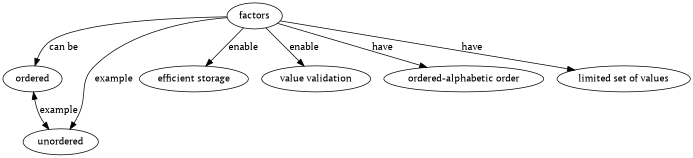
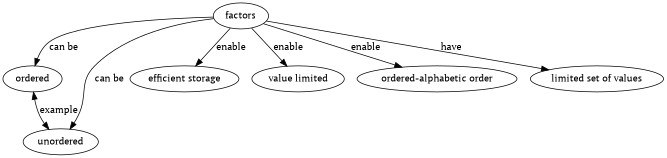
(382, 47) -> (366, 47)
(114, 79) -> (109, 79)
(316, 79) -> (298, 79)
